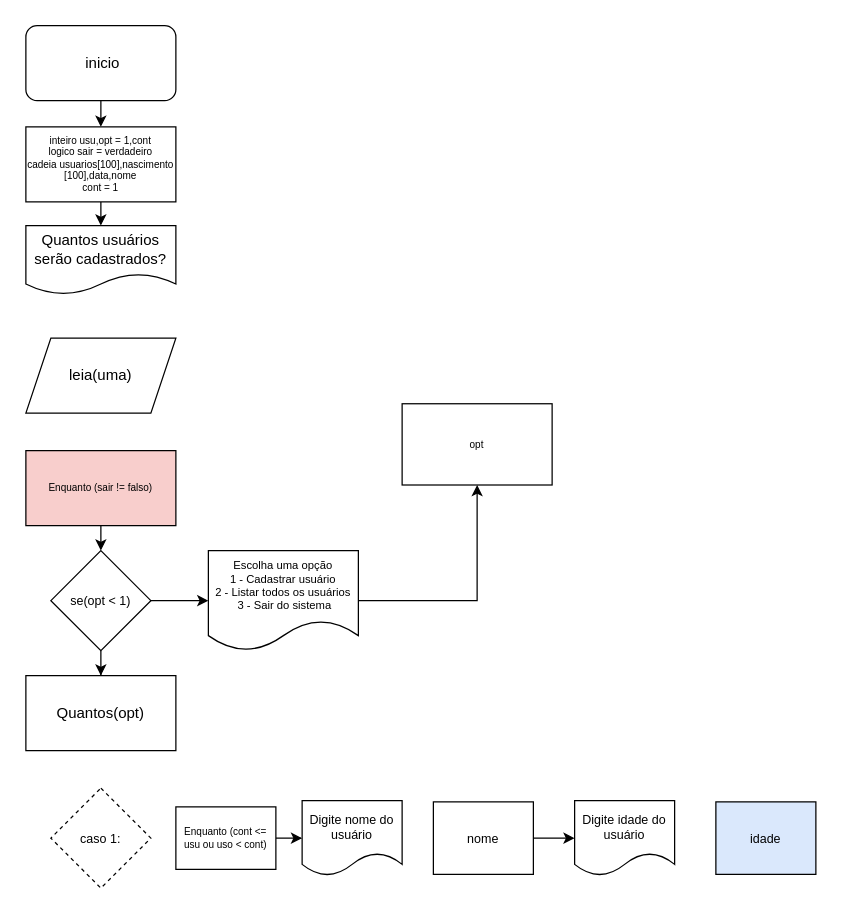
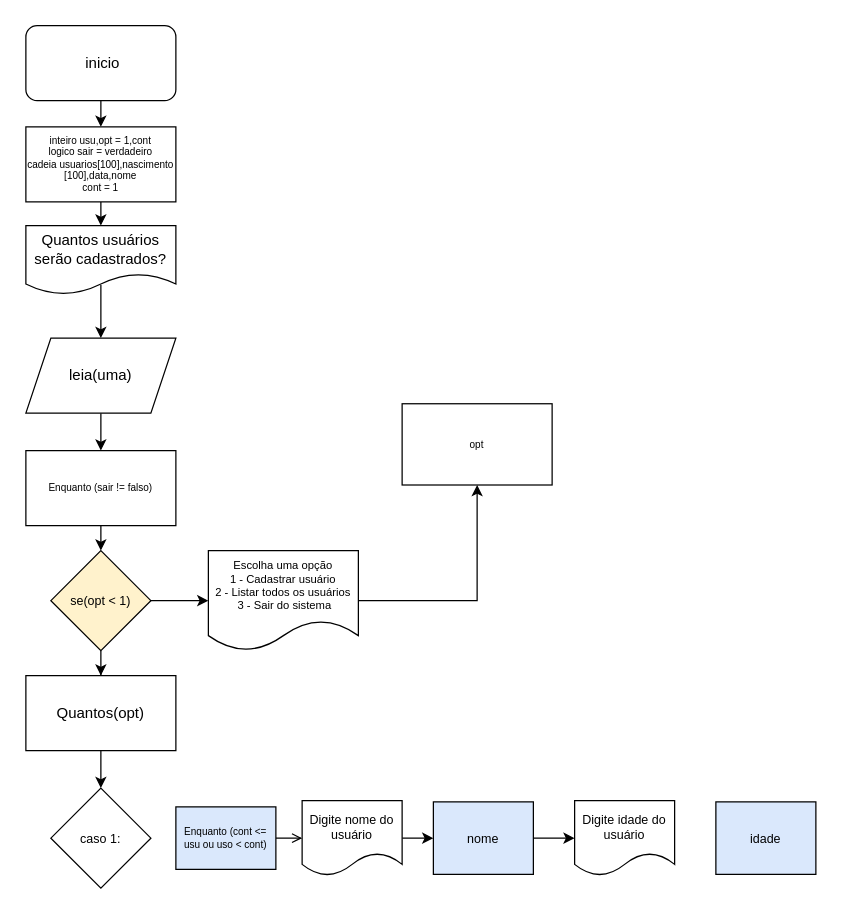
none -> (101, 307)
none -> (101, 427)
(101, 488) -> (101, 488)
(101, 601) -> (101, 601)
none -> (101, 774)
(101, 838) -> (101, 838)
(226, 838) -> (226, 838)
(292, 838) -> (294, 838)
none -> (422, 838)
(483, 838) -> (483, 838)
